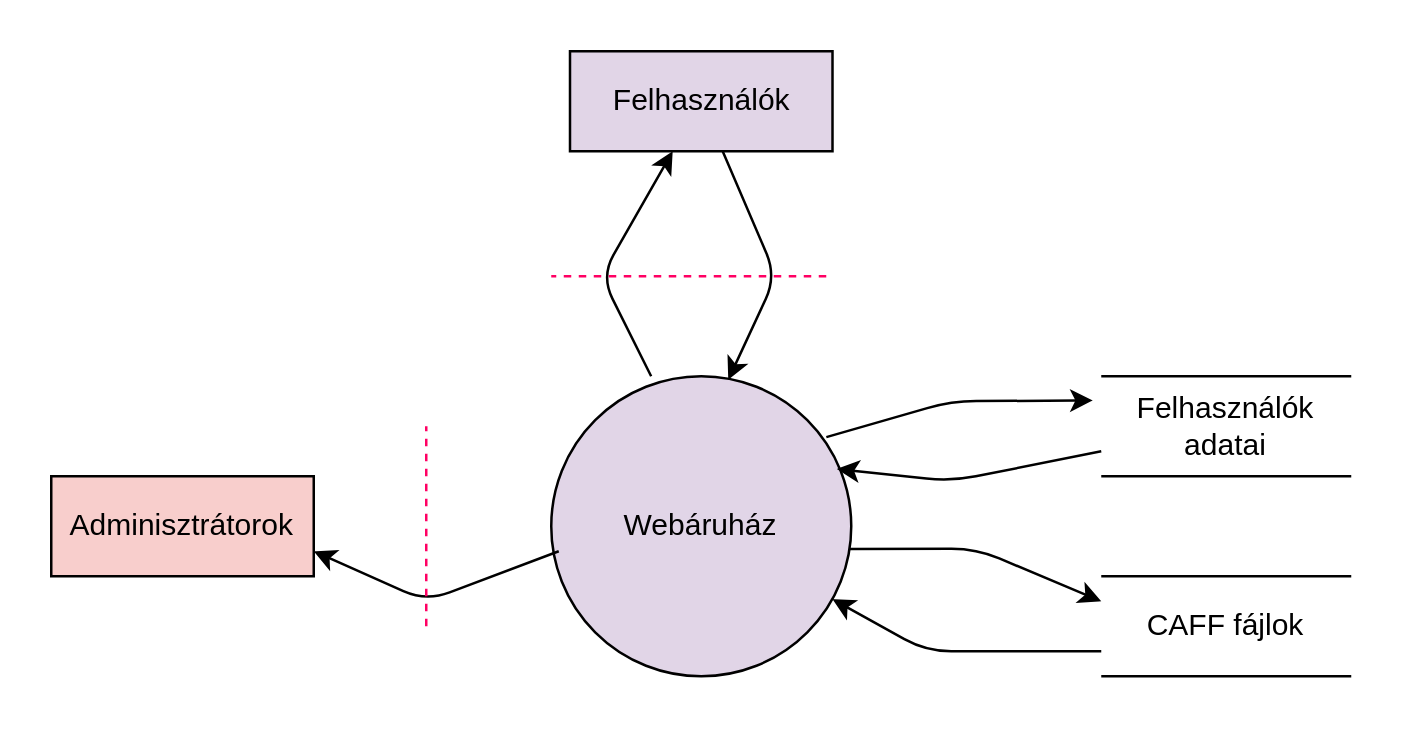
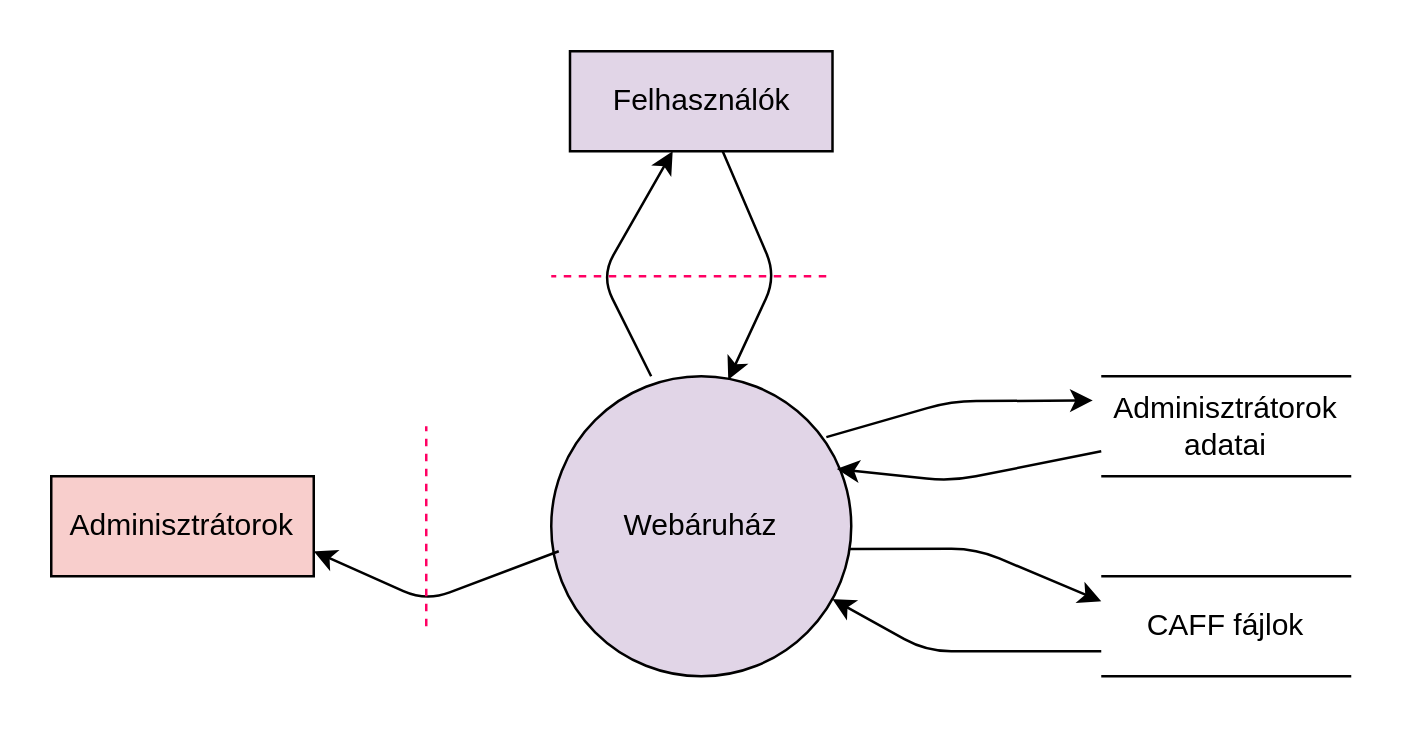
(1226, 426) -> (1226, 426)
